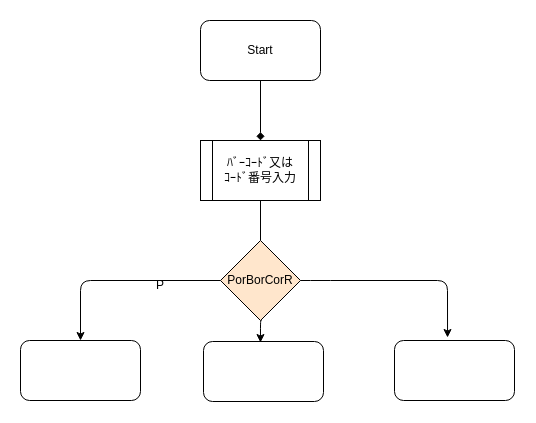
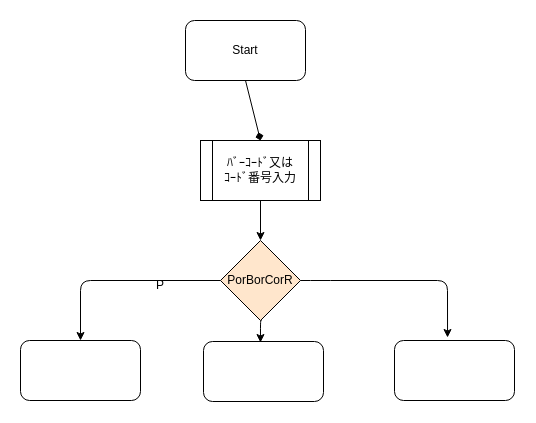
(261, 51) -> (246, 51)
(261, 235) -> (261, 232)
